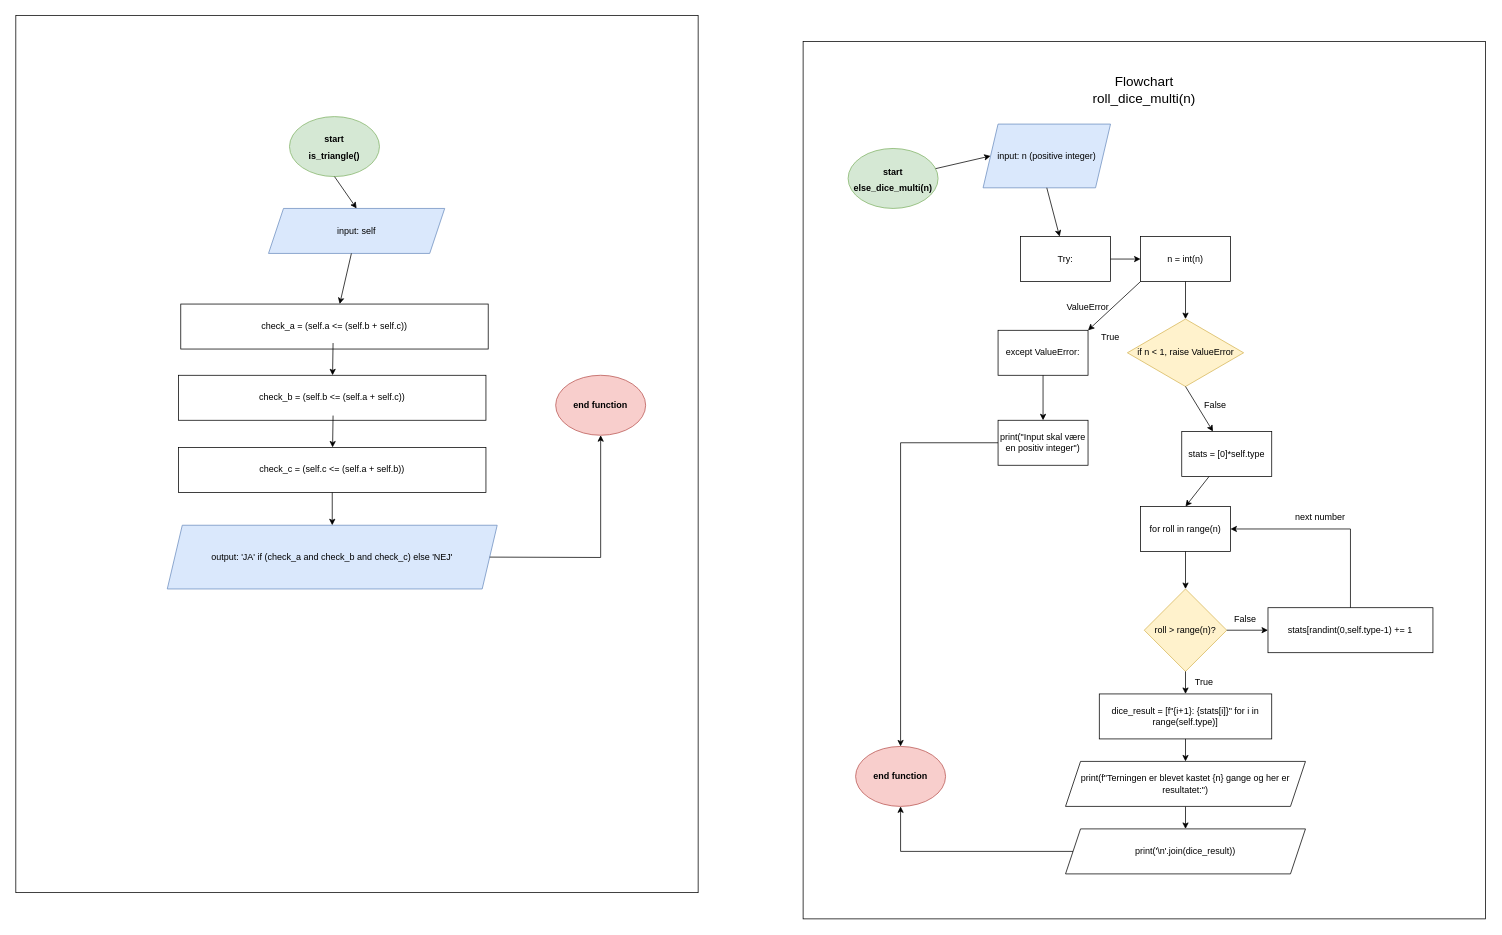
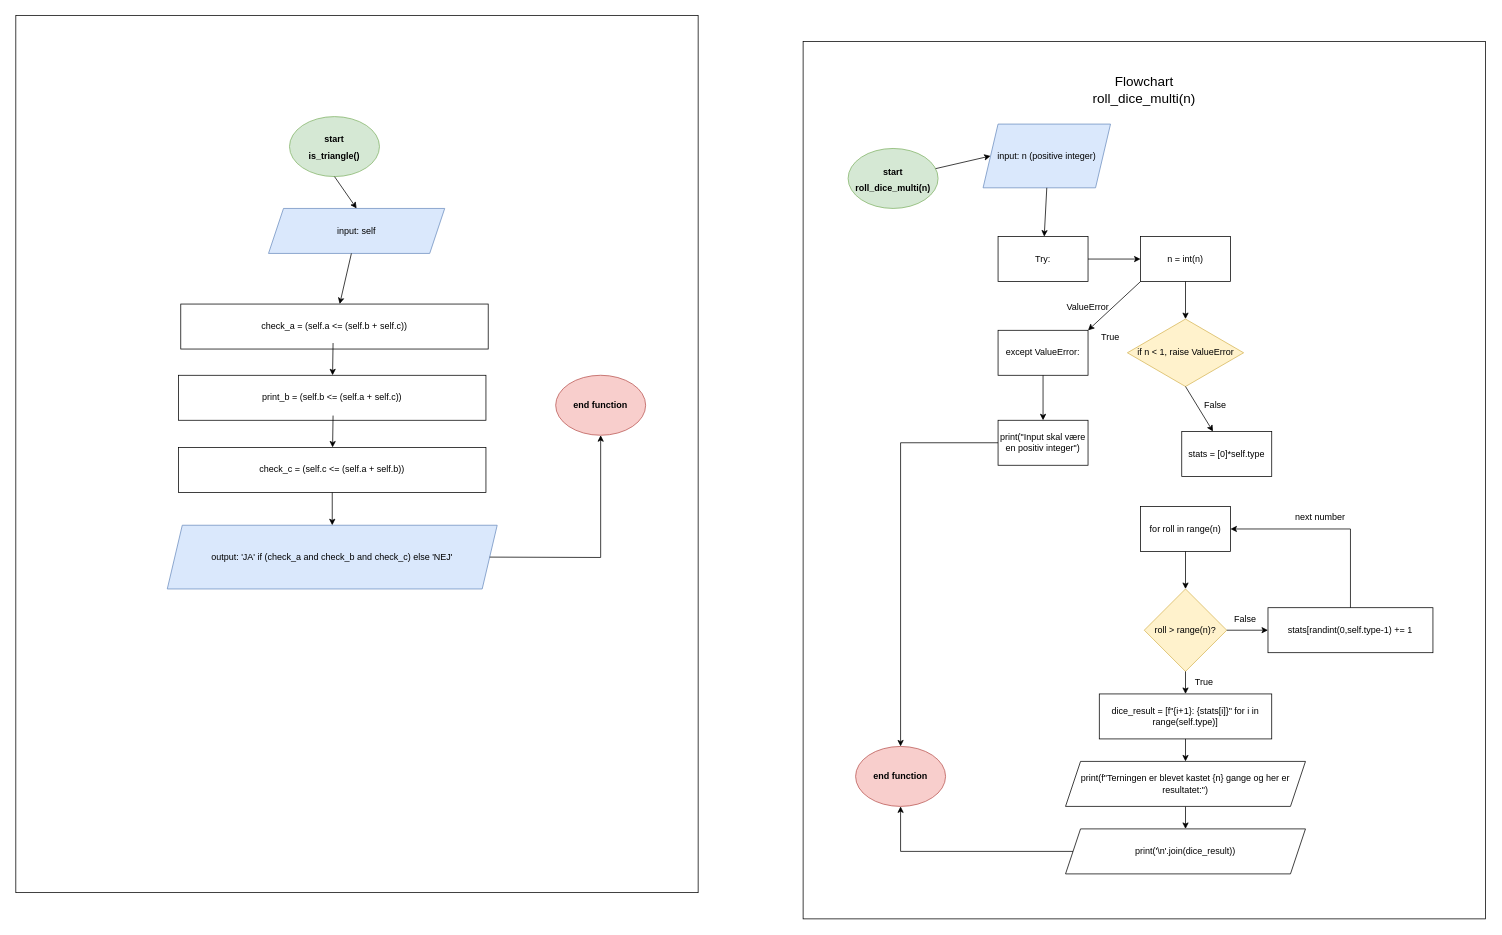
(893, 179) -> (893, 179)
(1065, 259) -> (1043, 259)
(332, 398) -> (332, 398)
(1199, 489) -> none
